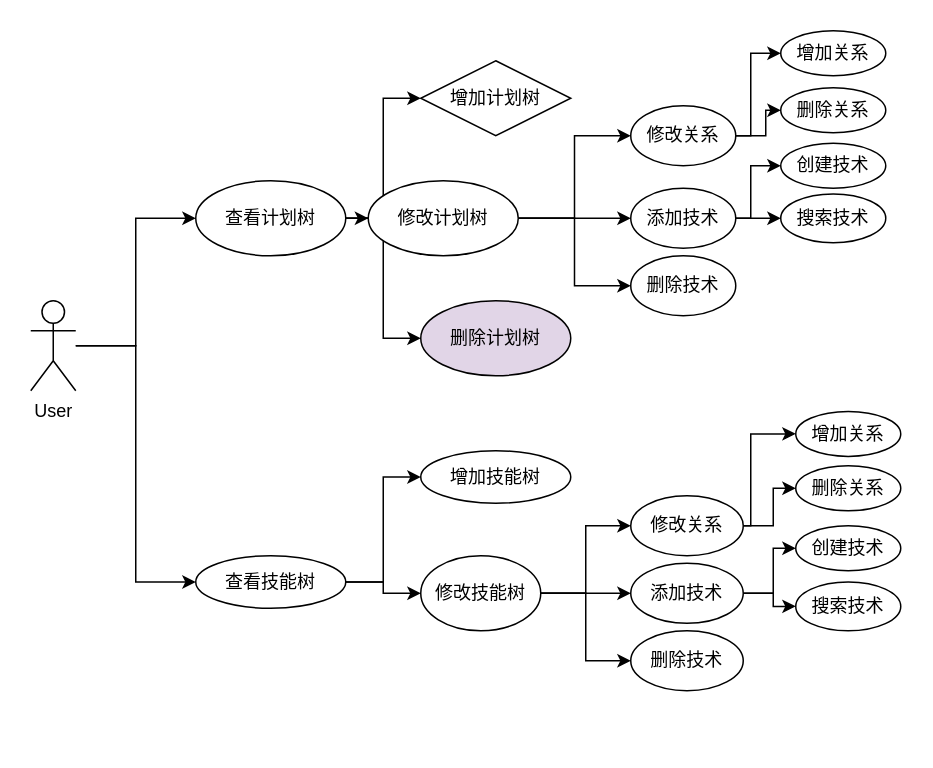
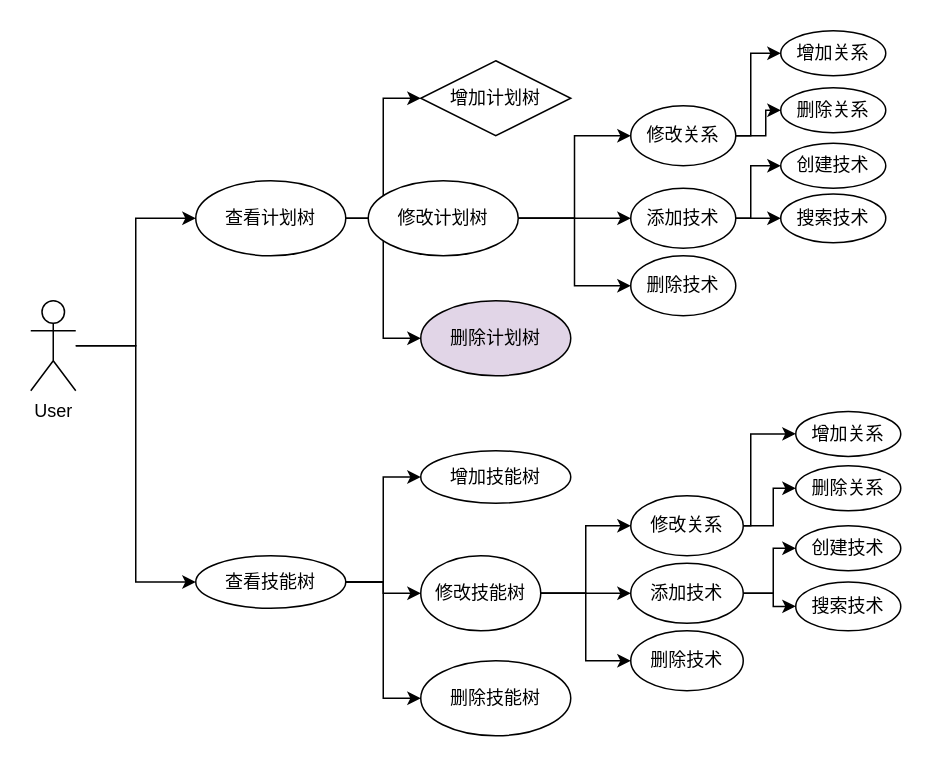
(344, 218) -> none
none -> (383, 660)
none -> (496, 698)
